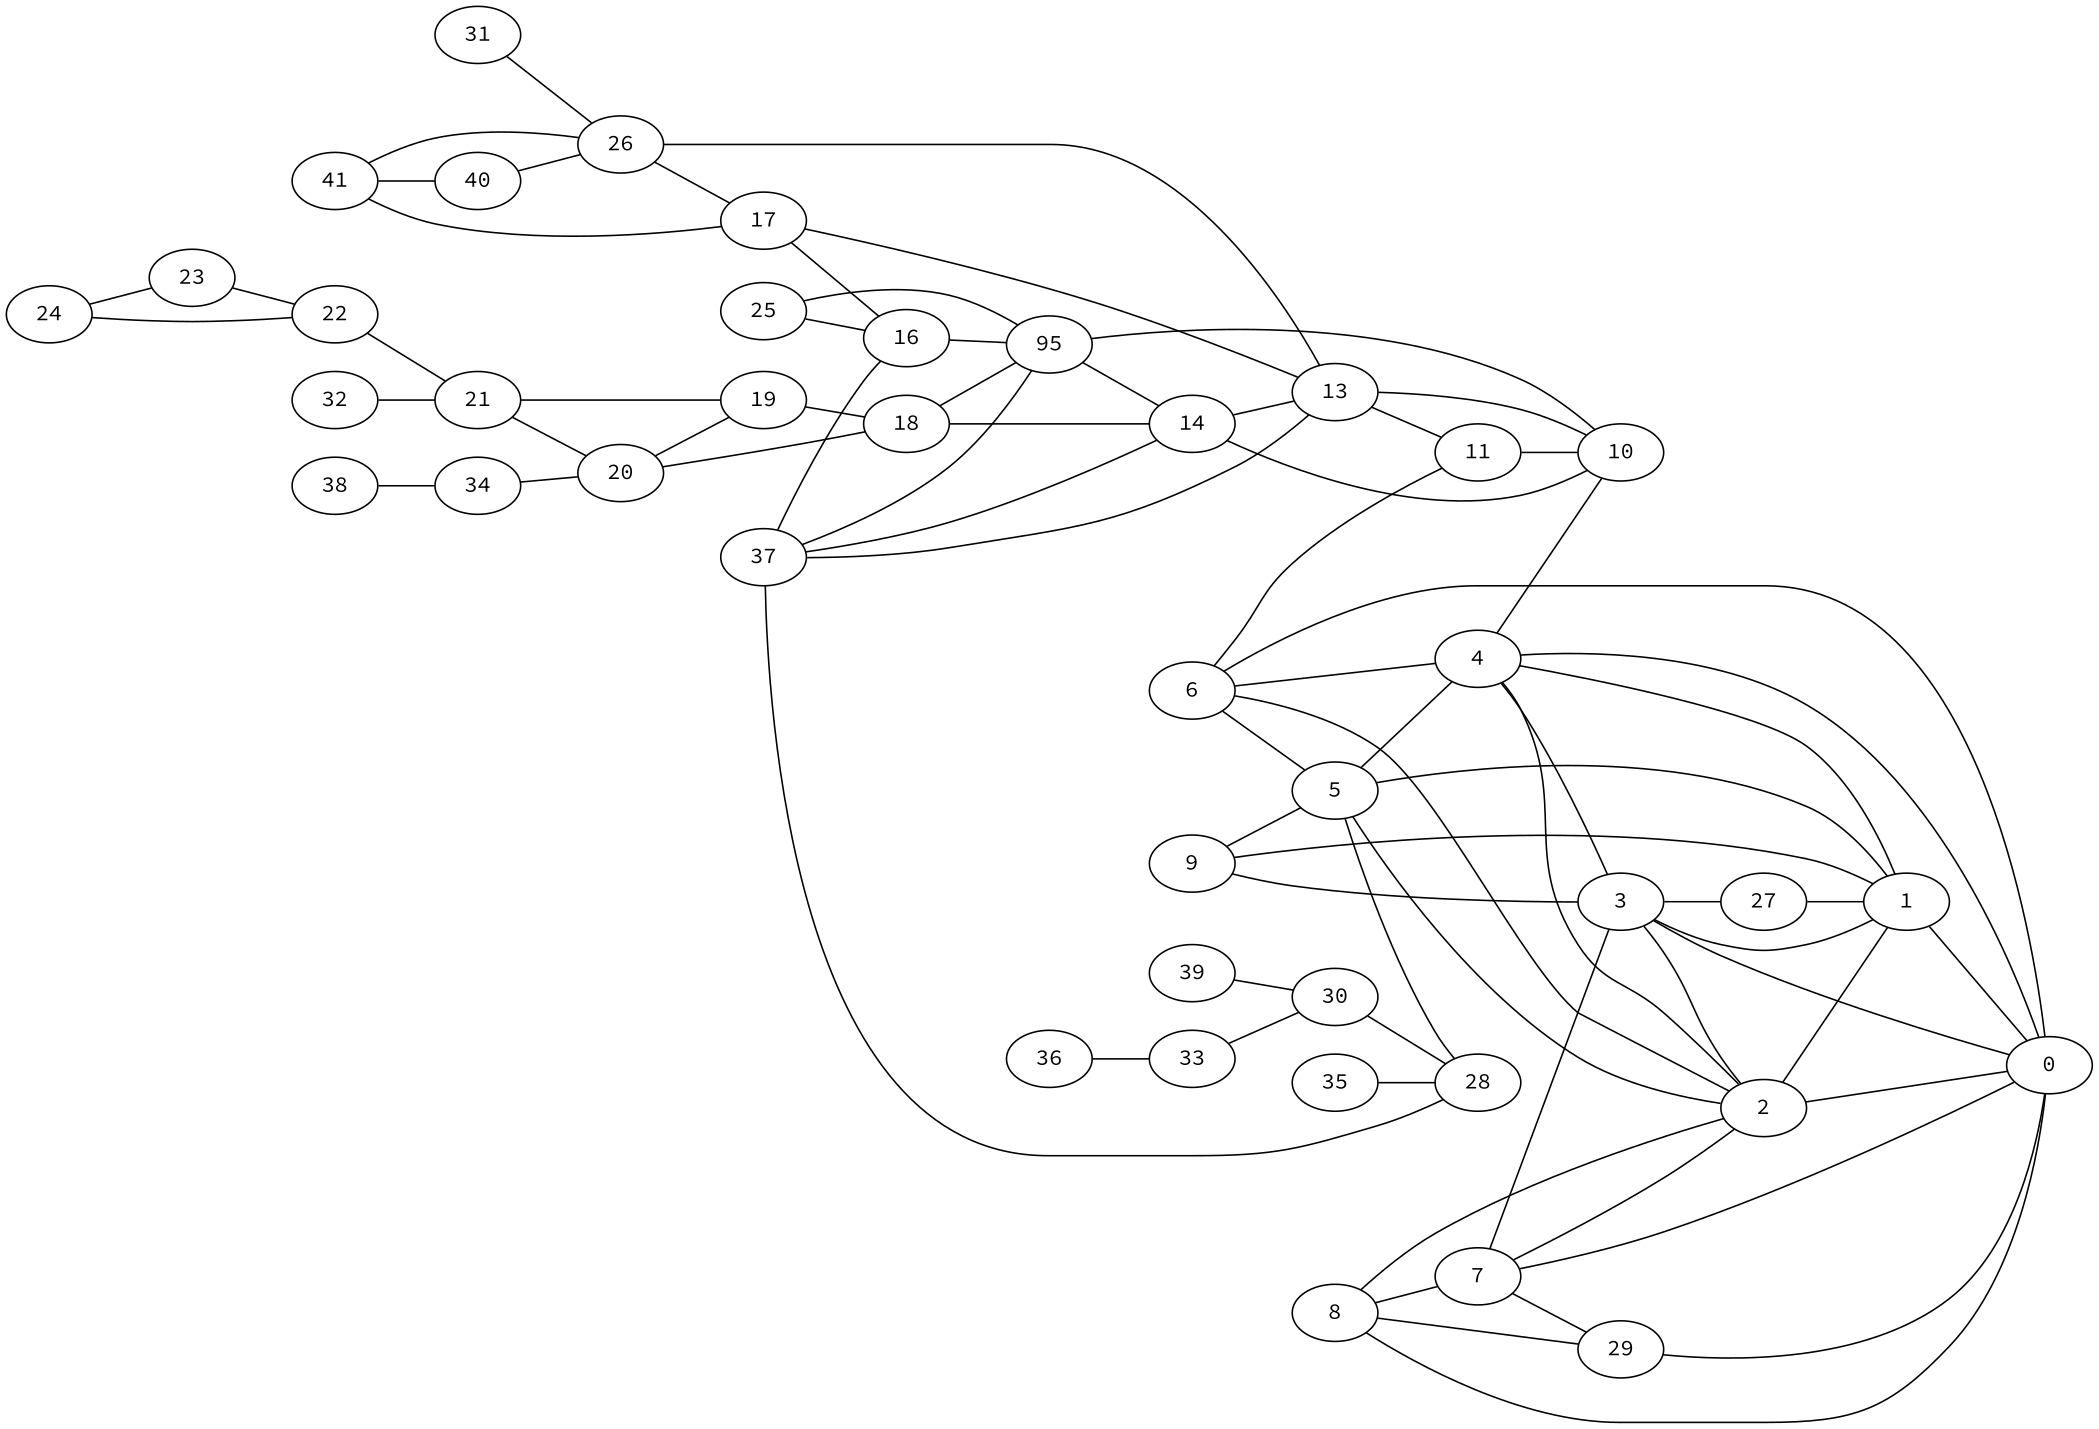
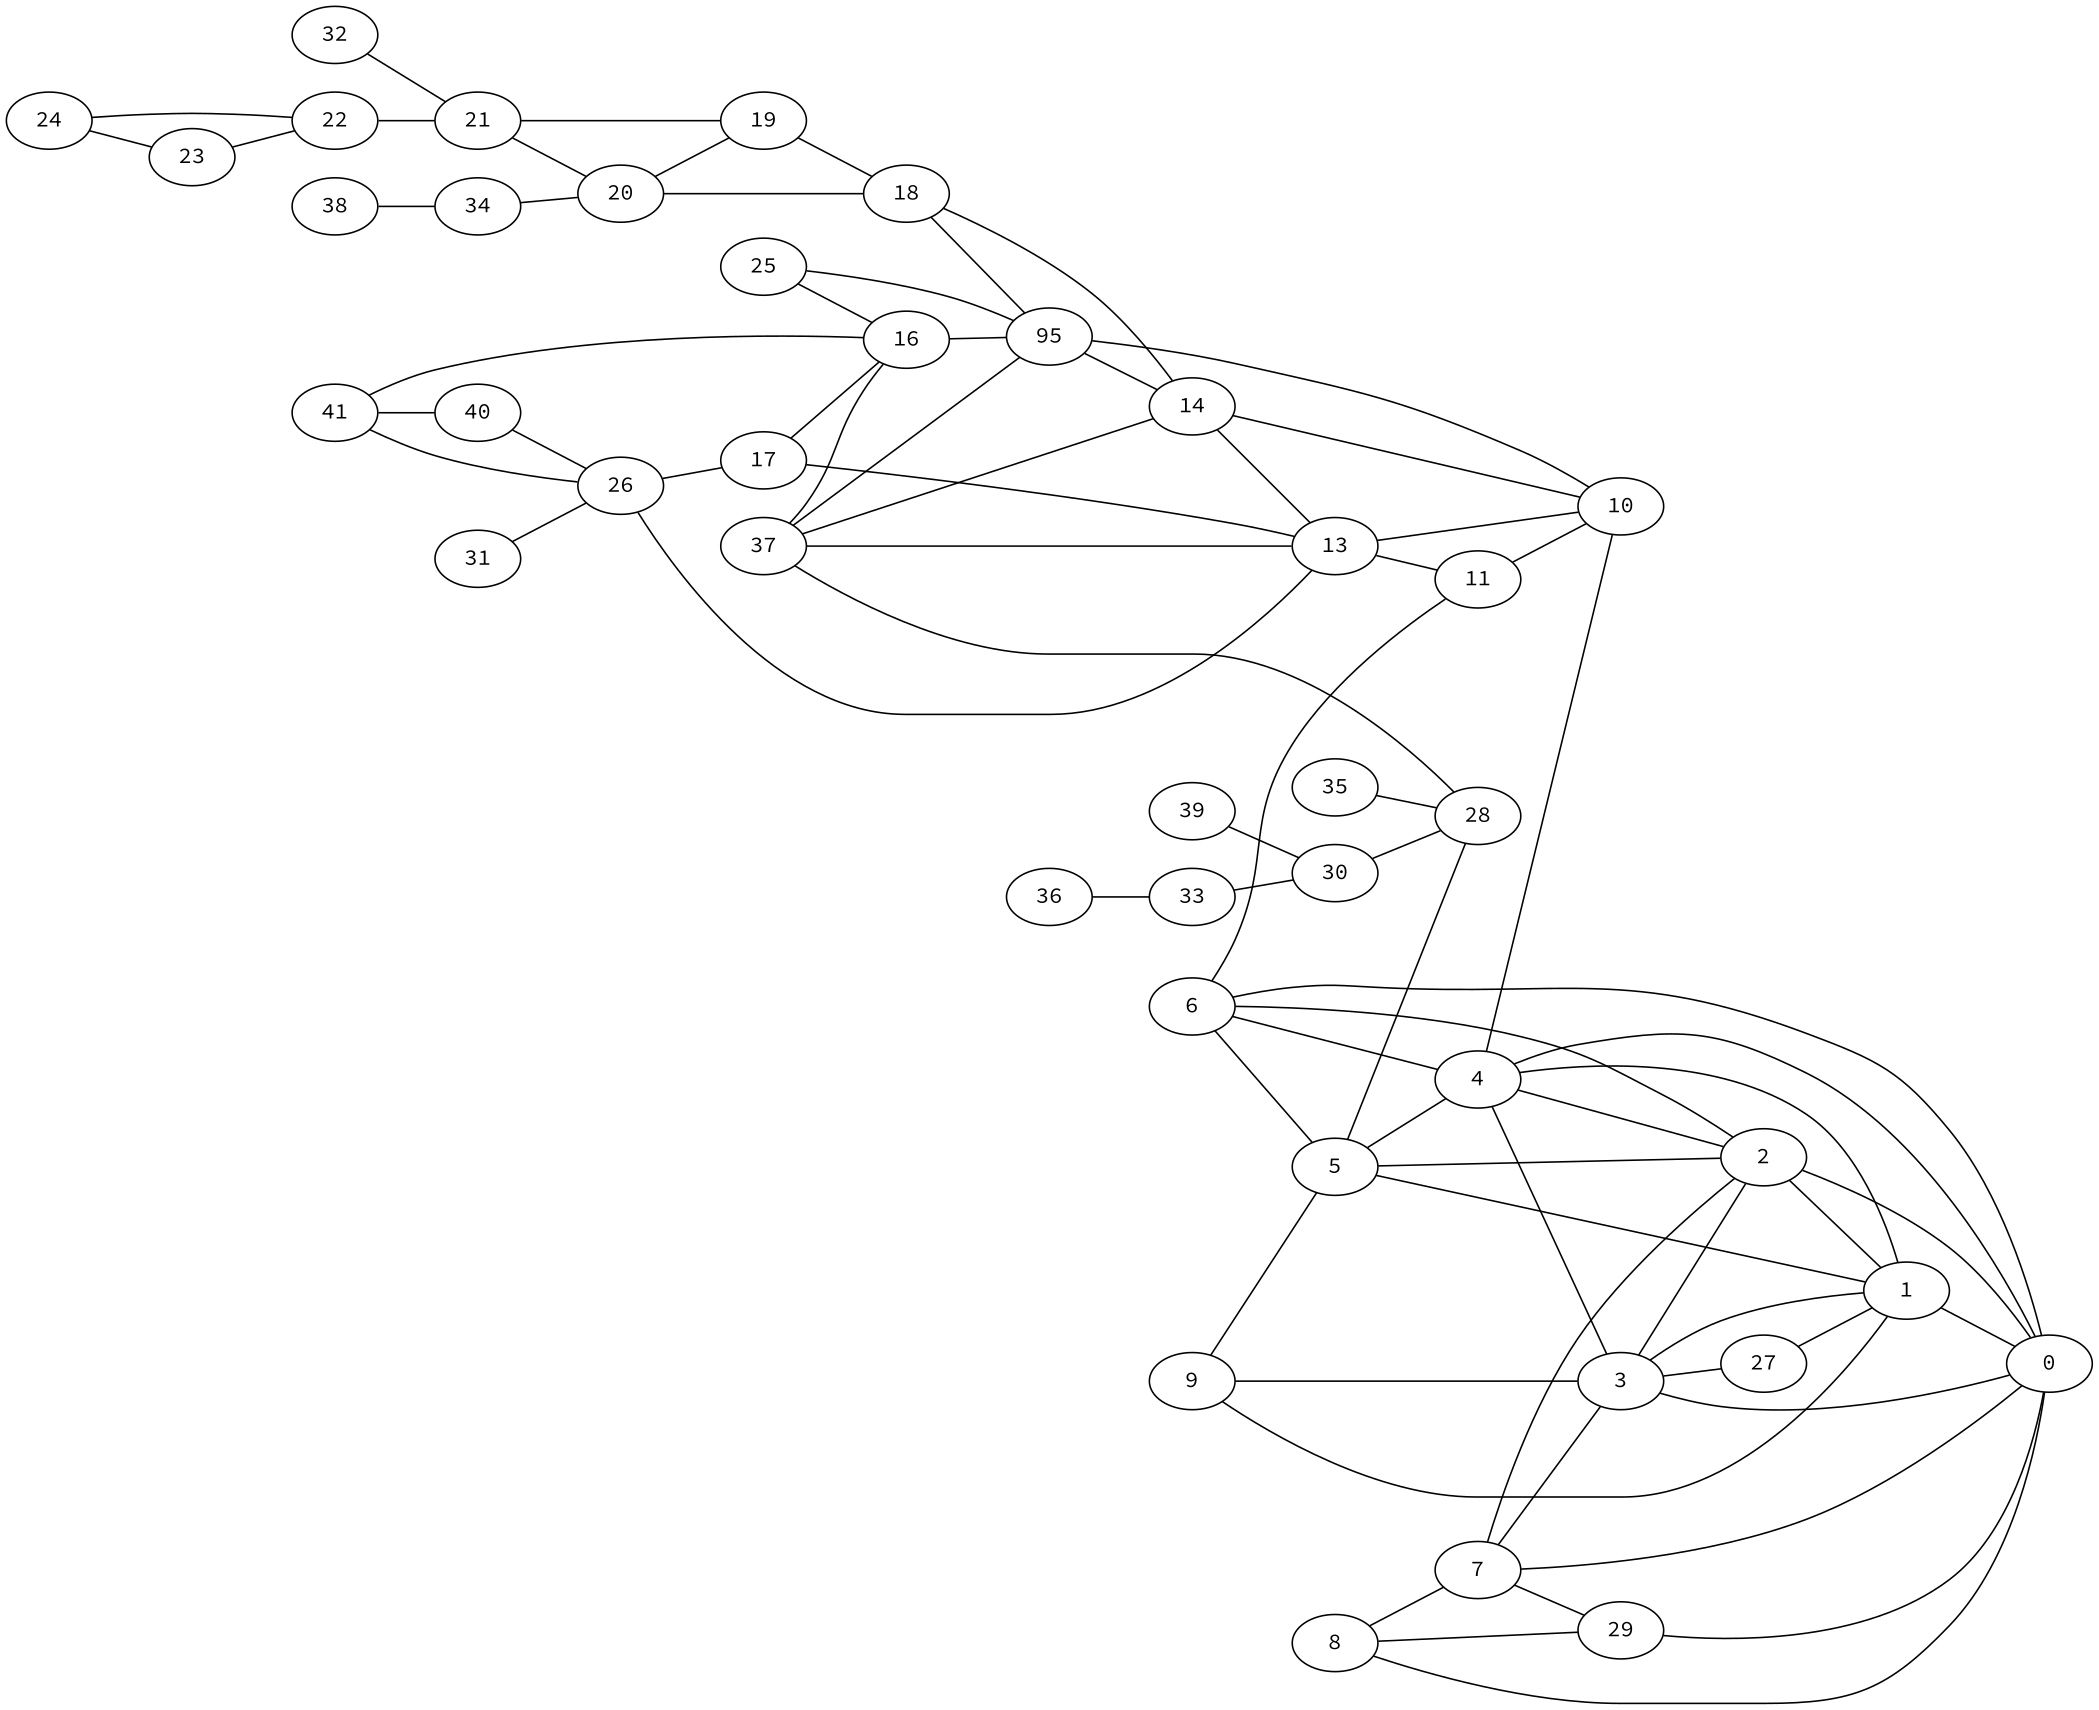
(542, 236) -> (613, 343)
(1533, 1186) -> none
